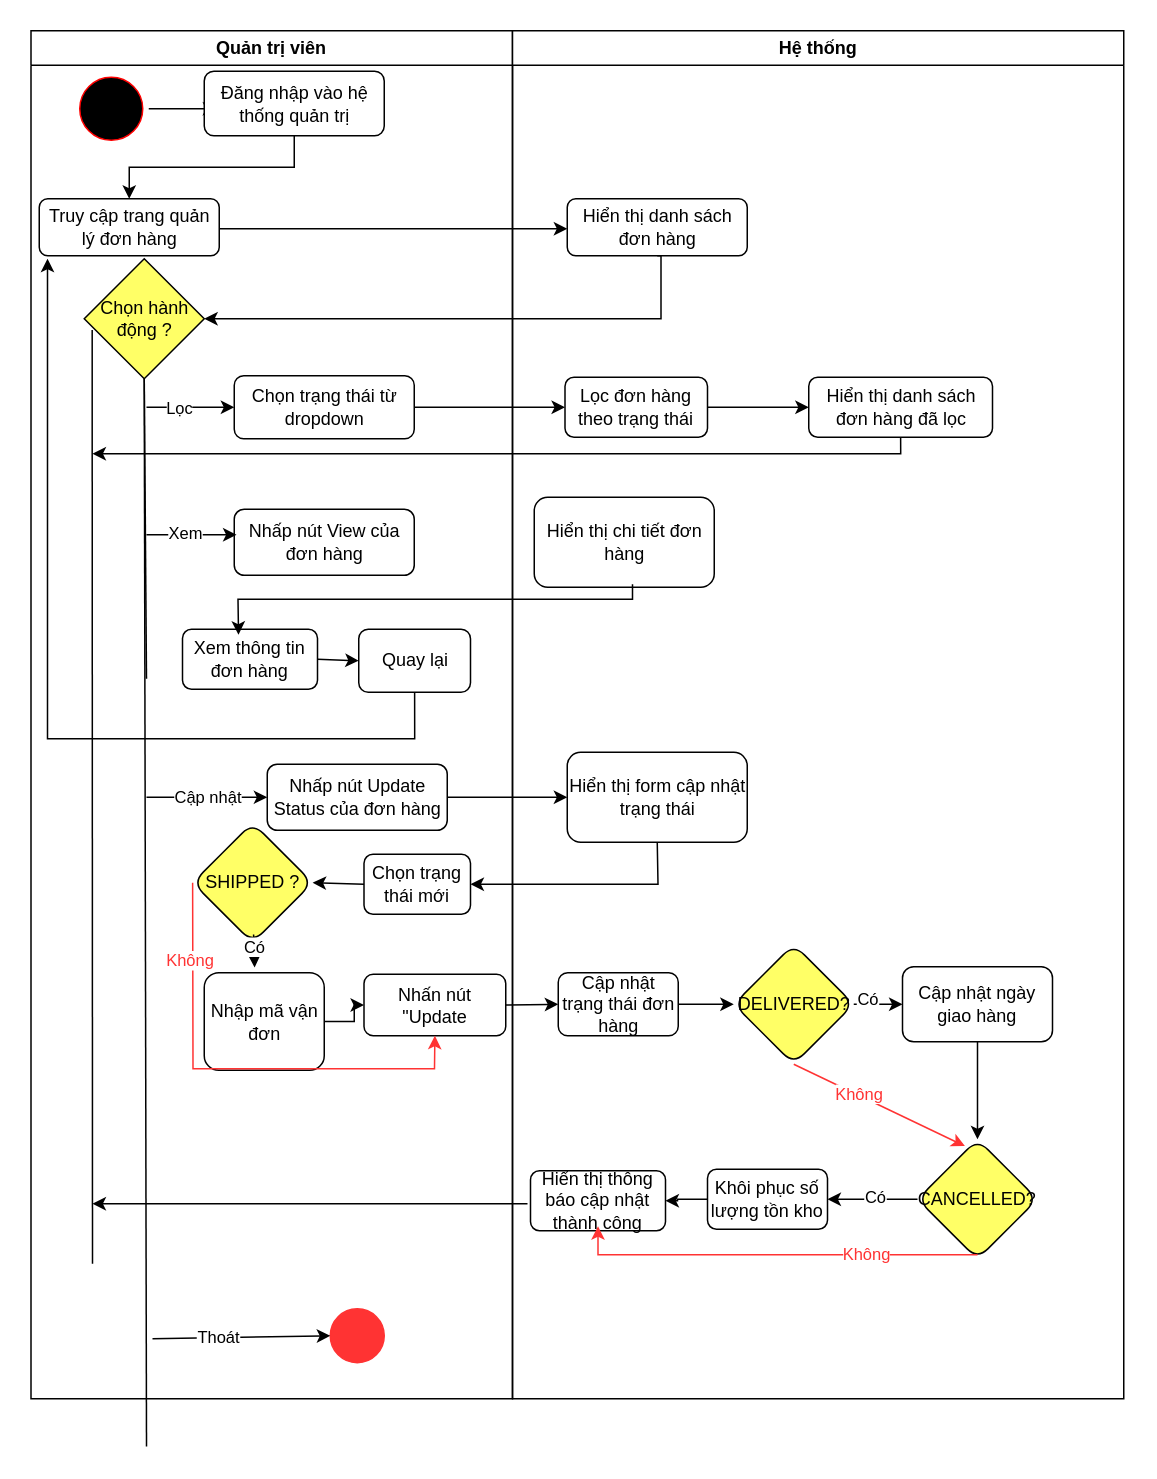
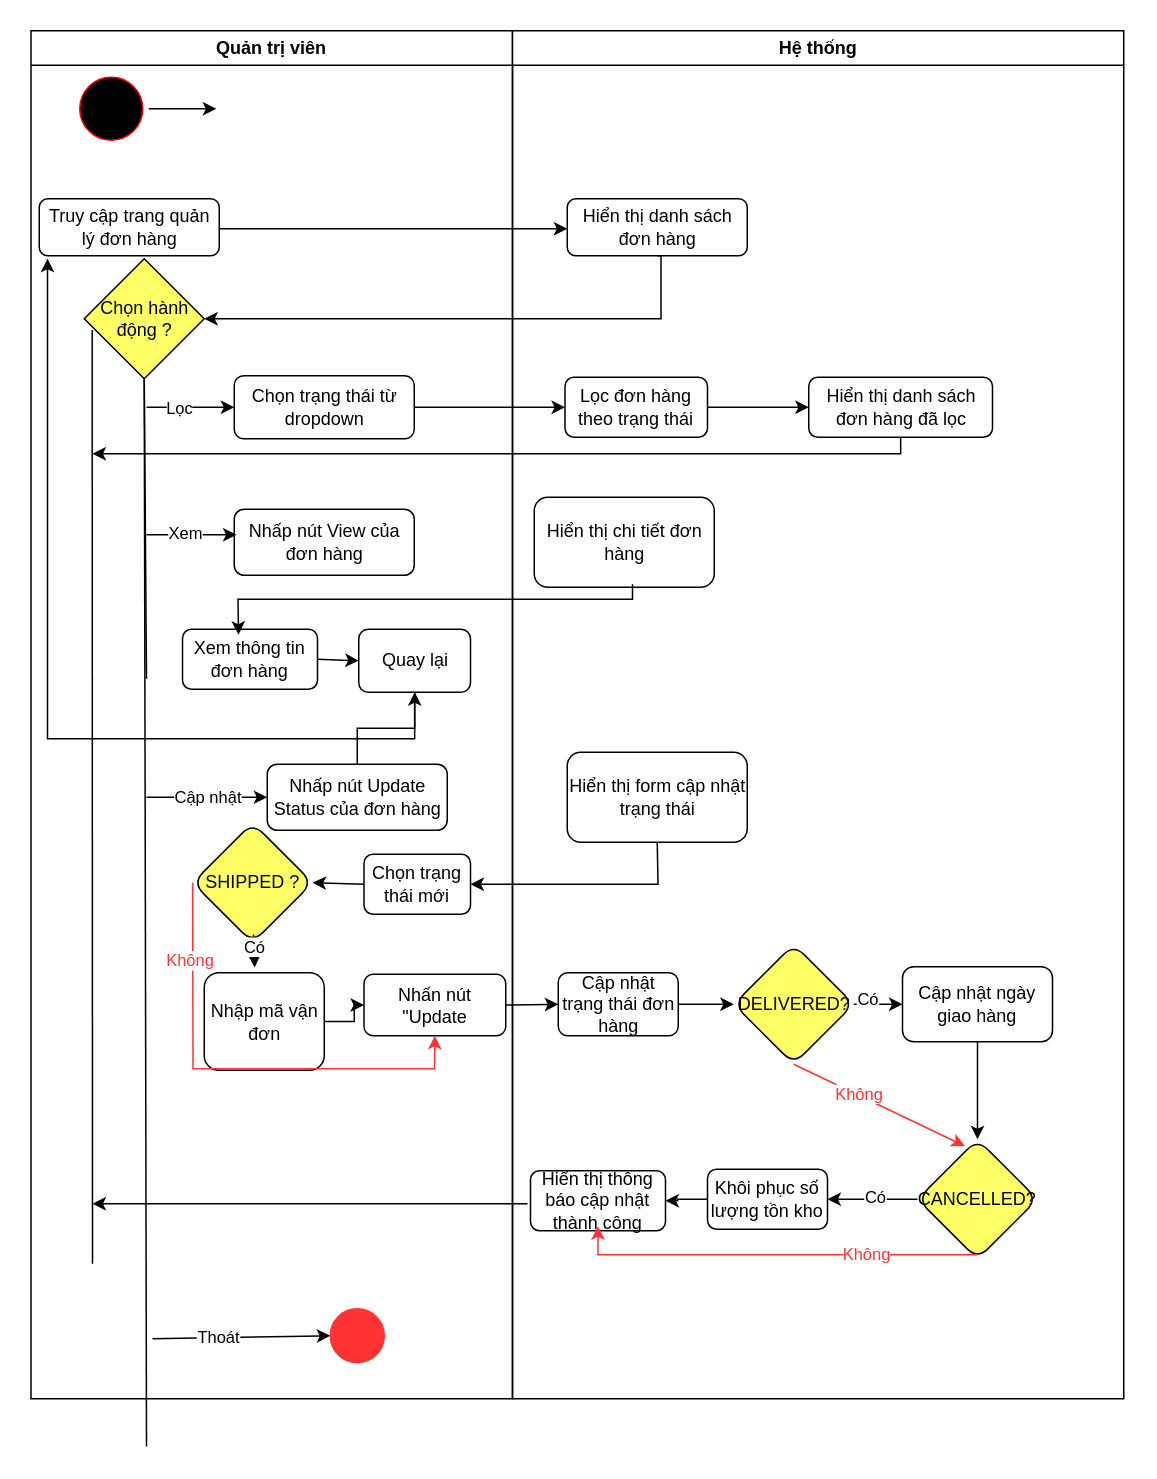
(294, 104) -> none
(217, 167) -> none
(502, 797) -> (366, 728)
